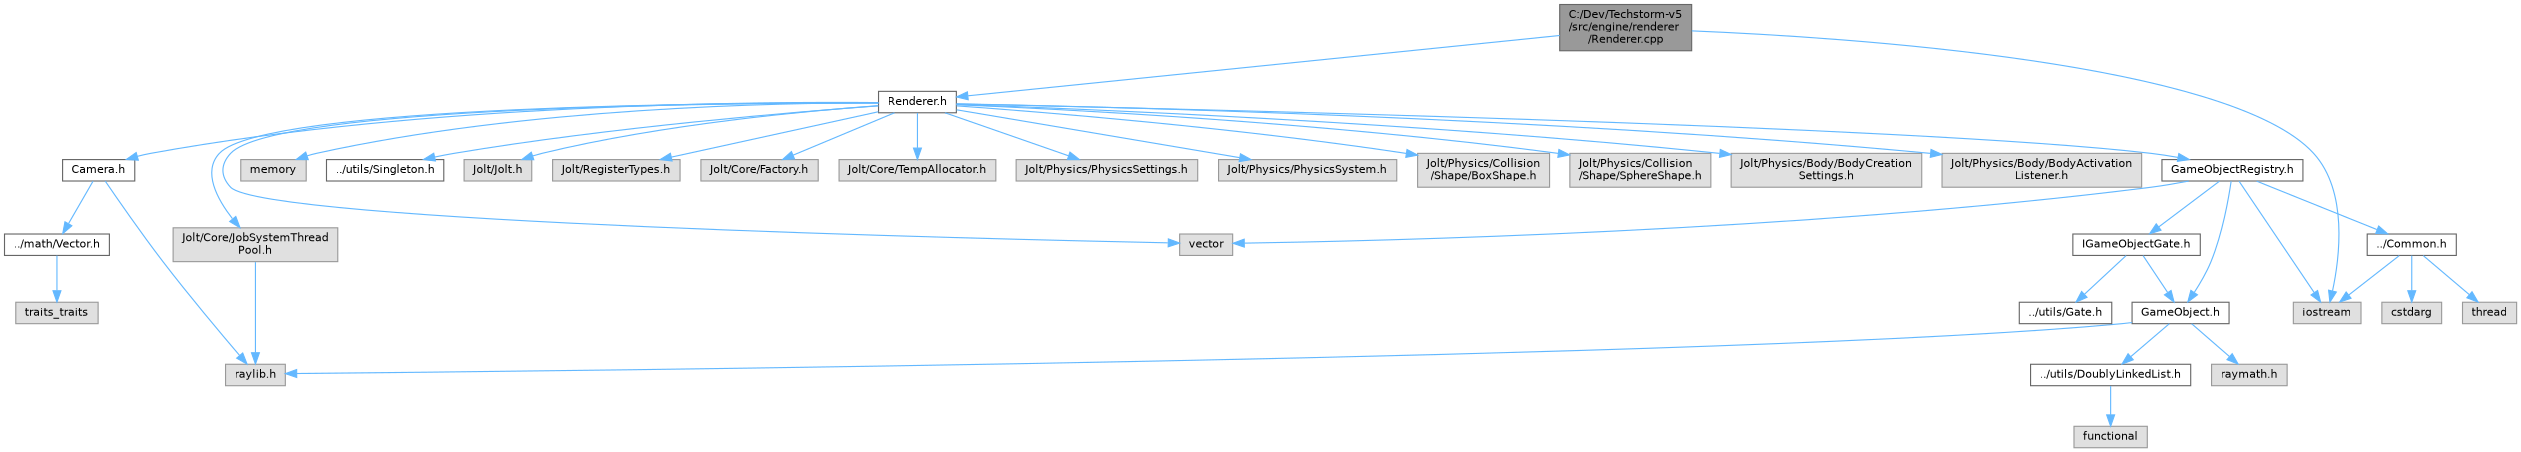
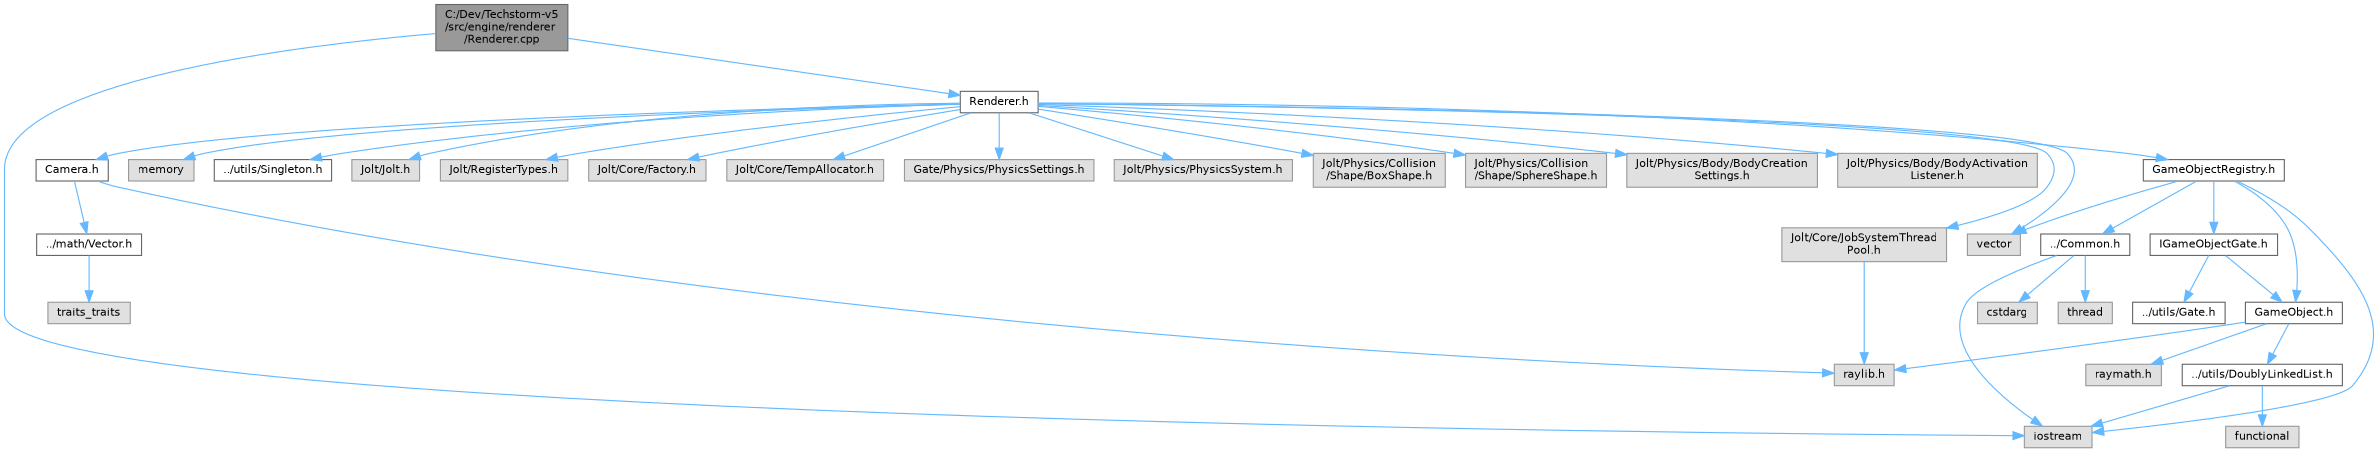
(1107, 170) -> (999, 170)
none -> (2166, 404)
